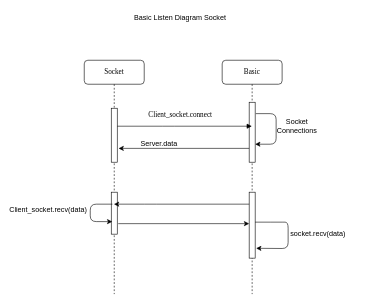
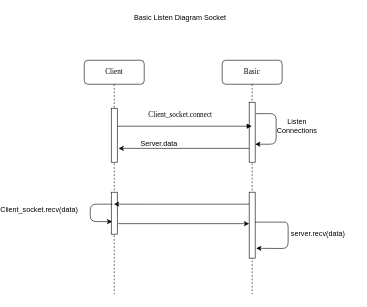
(114, 72) -> (114, 72)
(297, 126) -> (297, 126)
(48, 210) -> (39, 210)
(318, 234) -> (318, 234)
